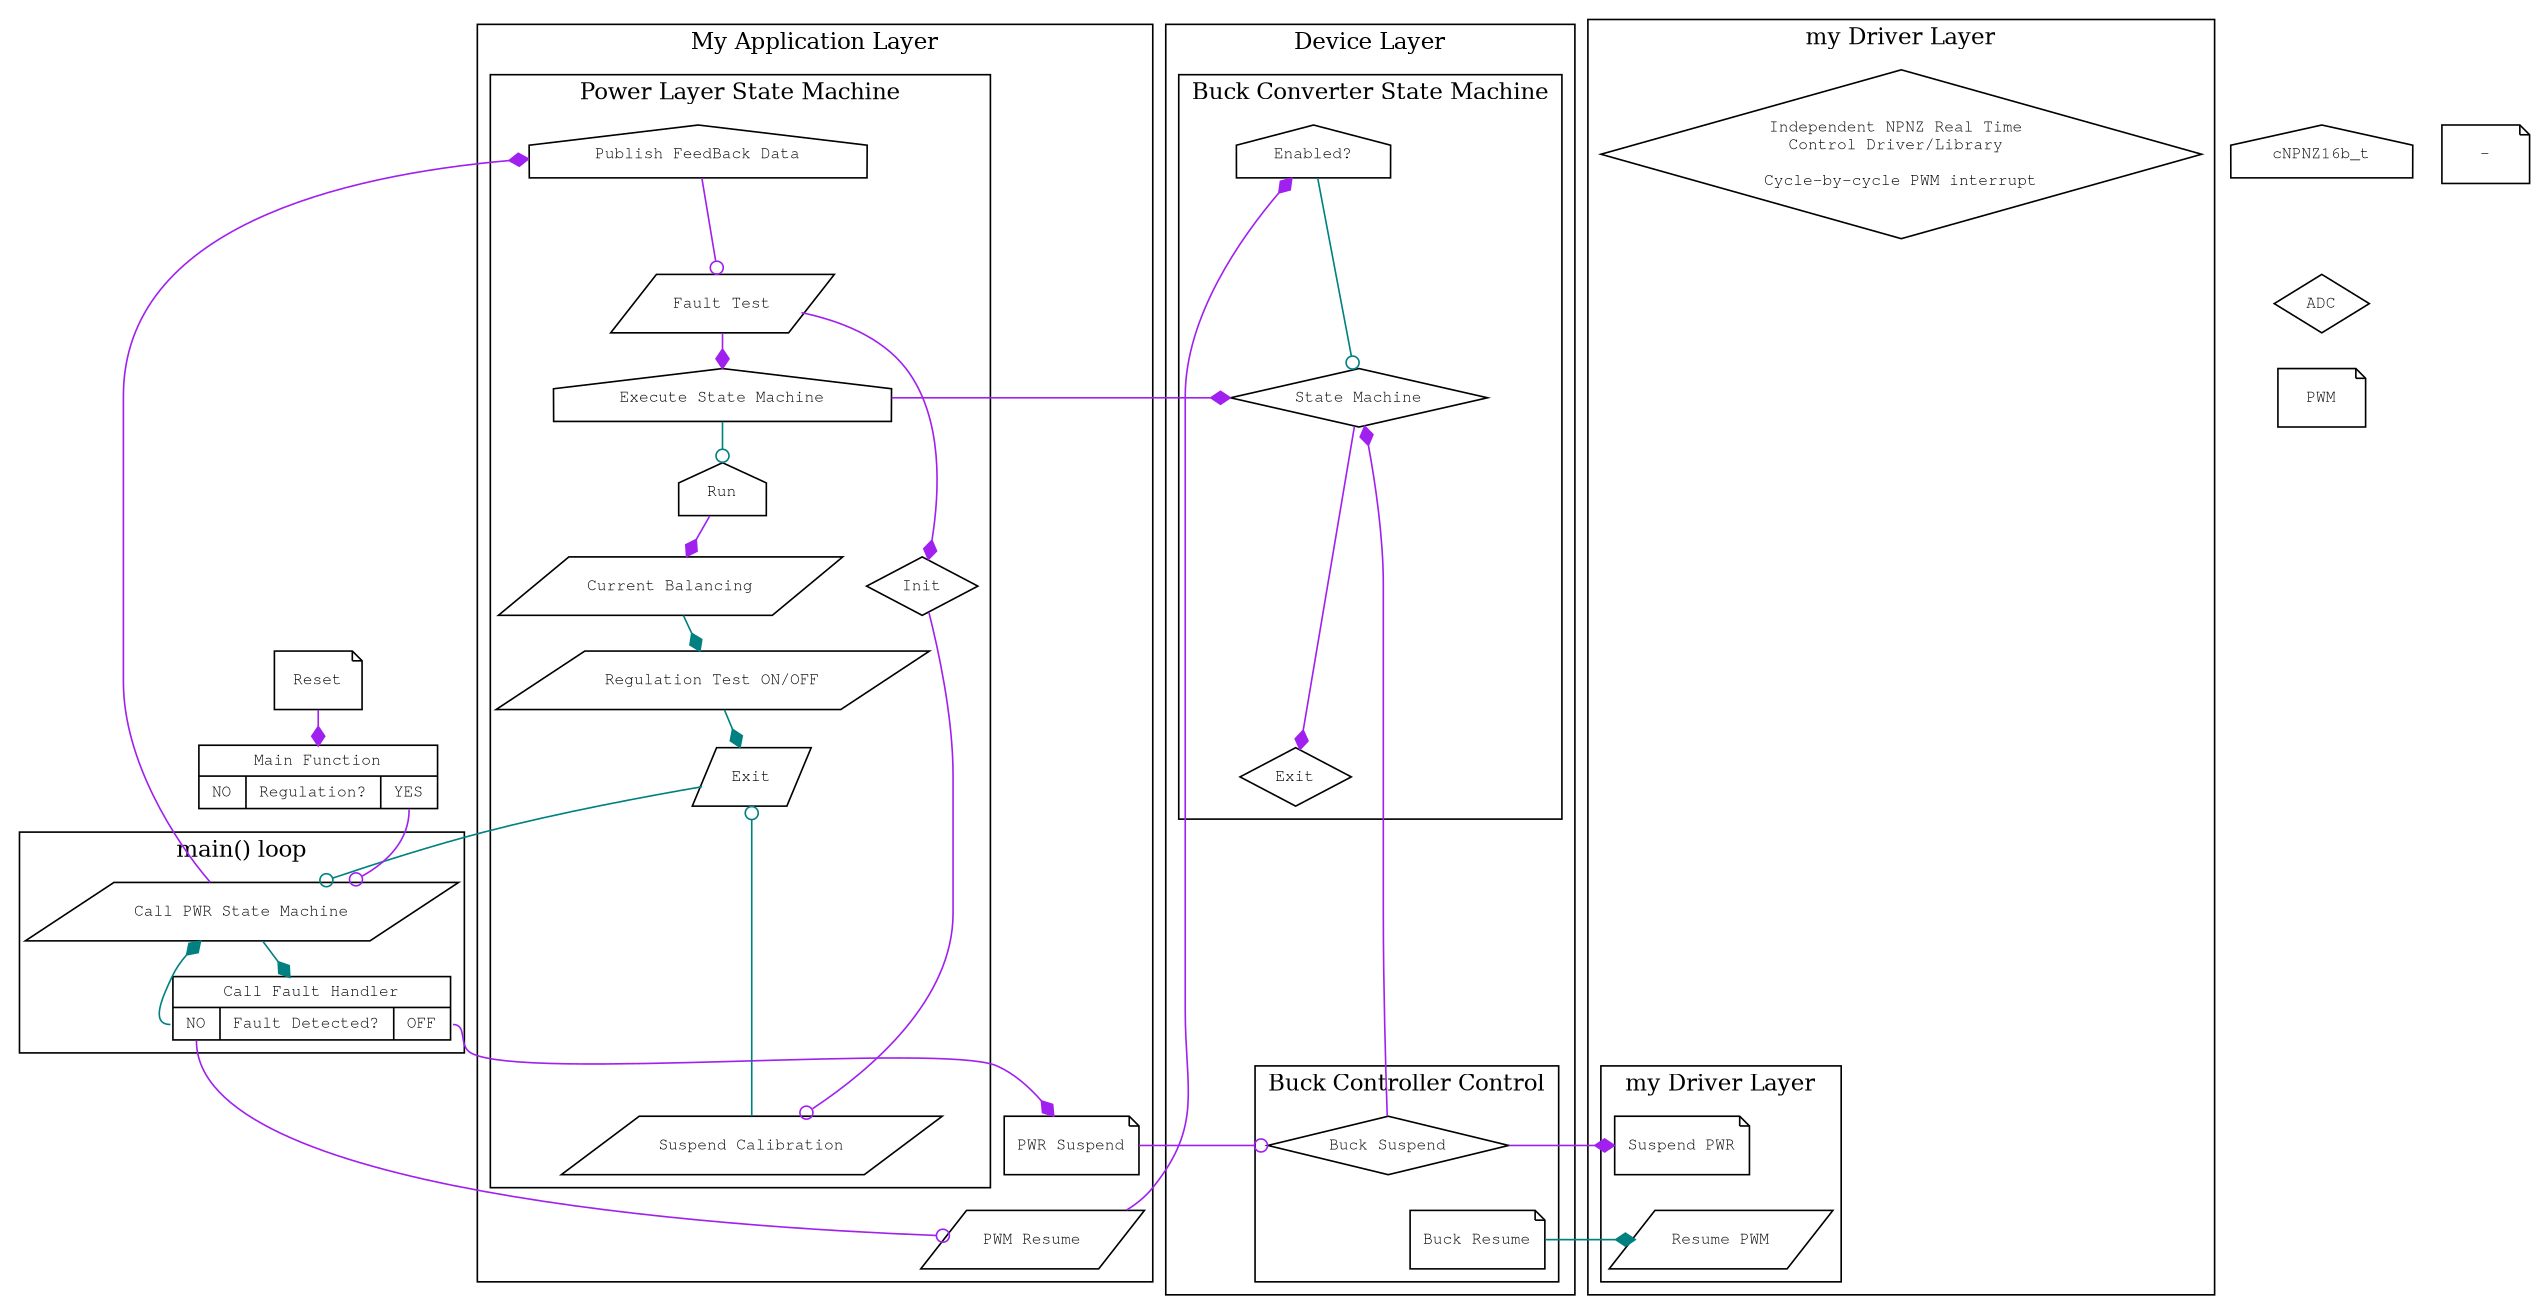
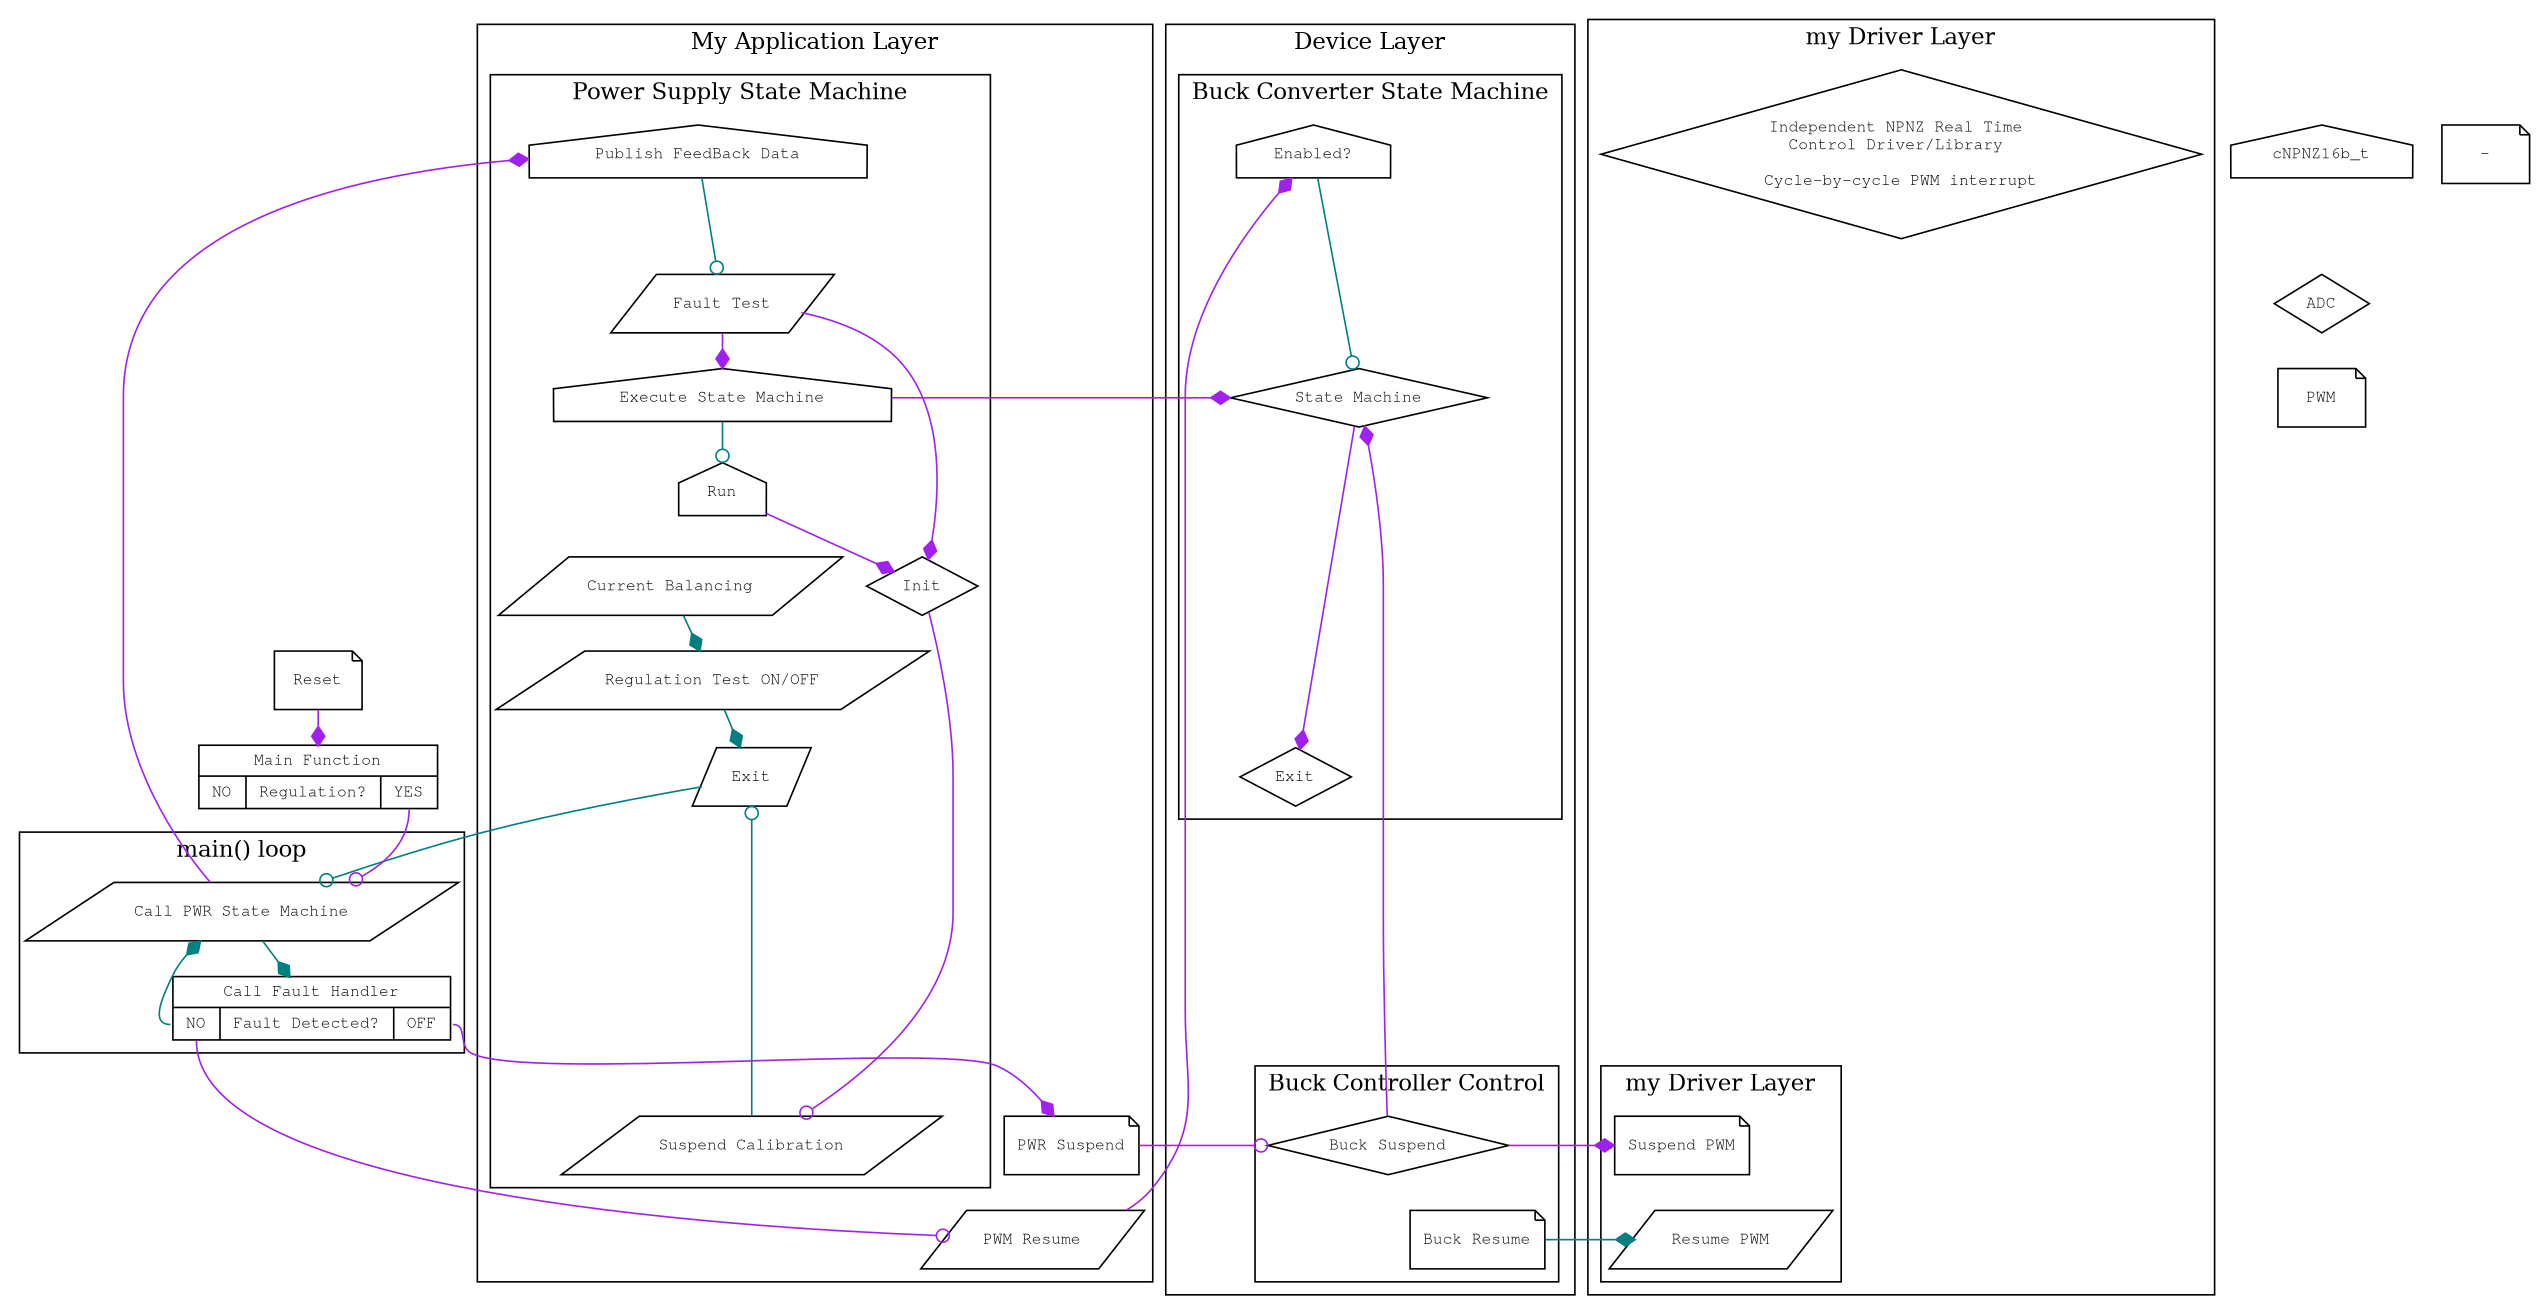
(740, 93) -> (740, 93)
(709, 219) -> (709, 219)
(703, 528) -> (821, 538)
(1682, 1145) -> (1682, 1145)
